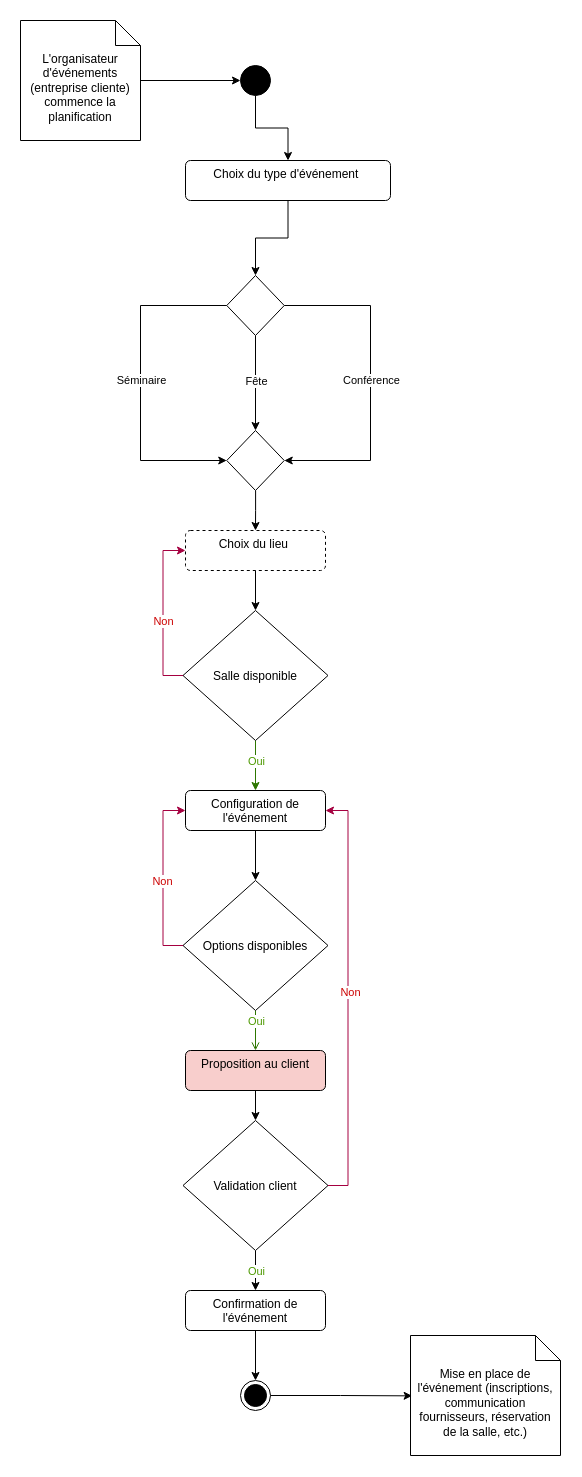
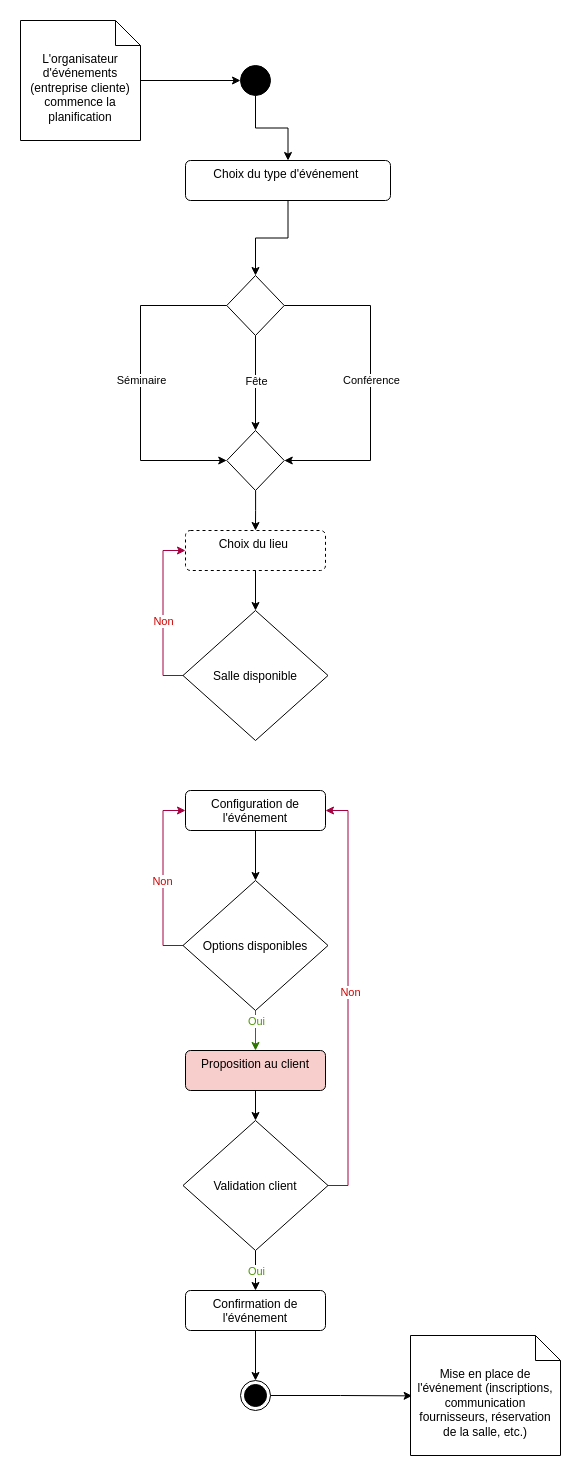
(256, 762) -> none
(256, 1043) -> (256, 1042)
